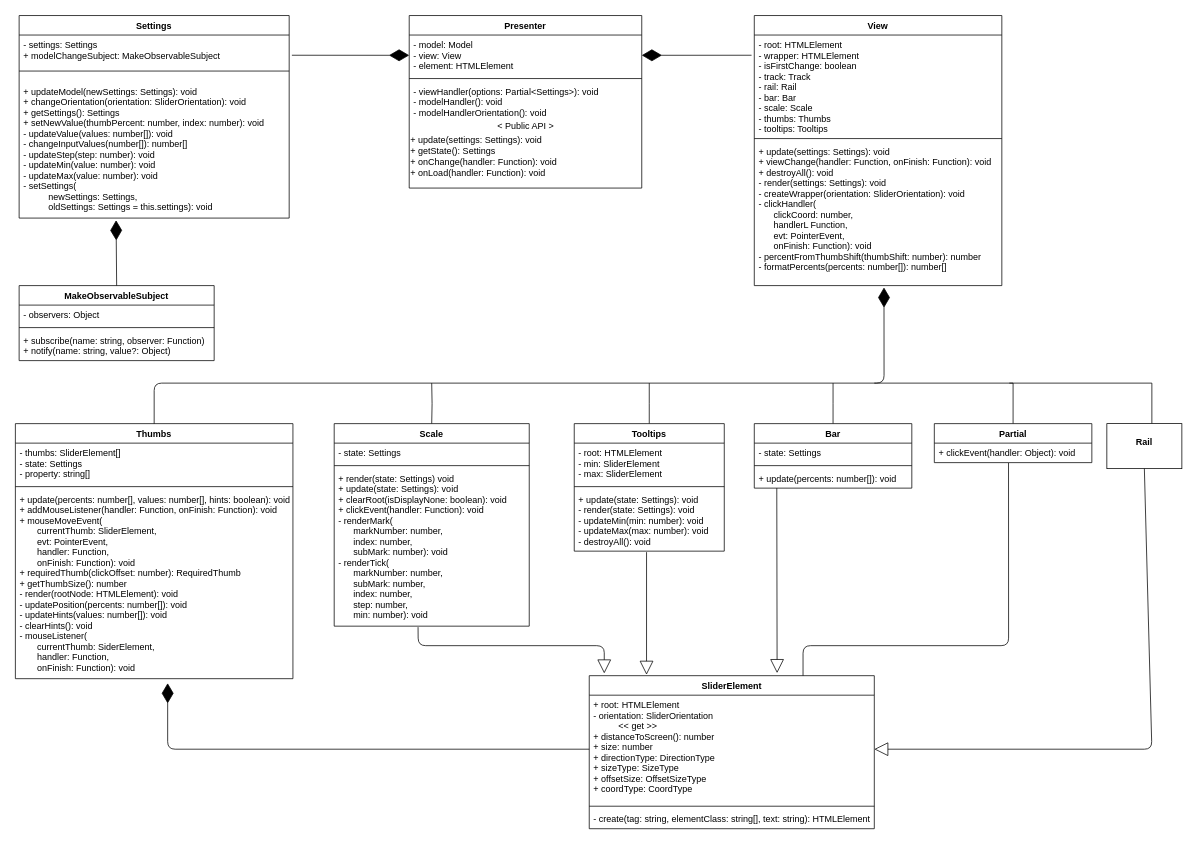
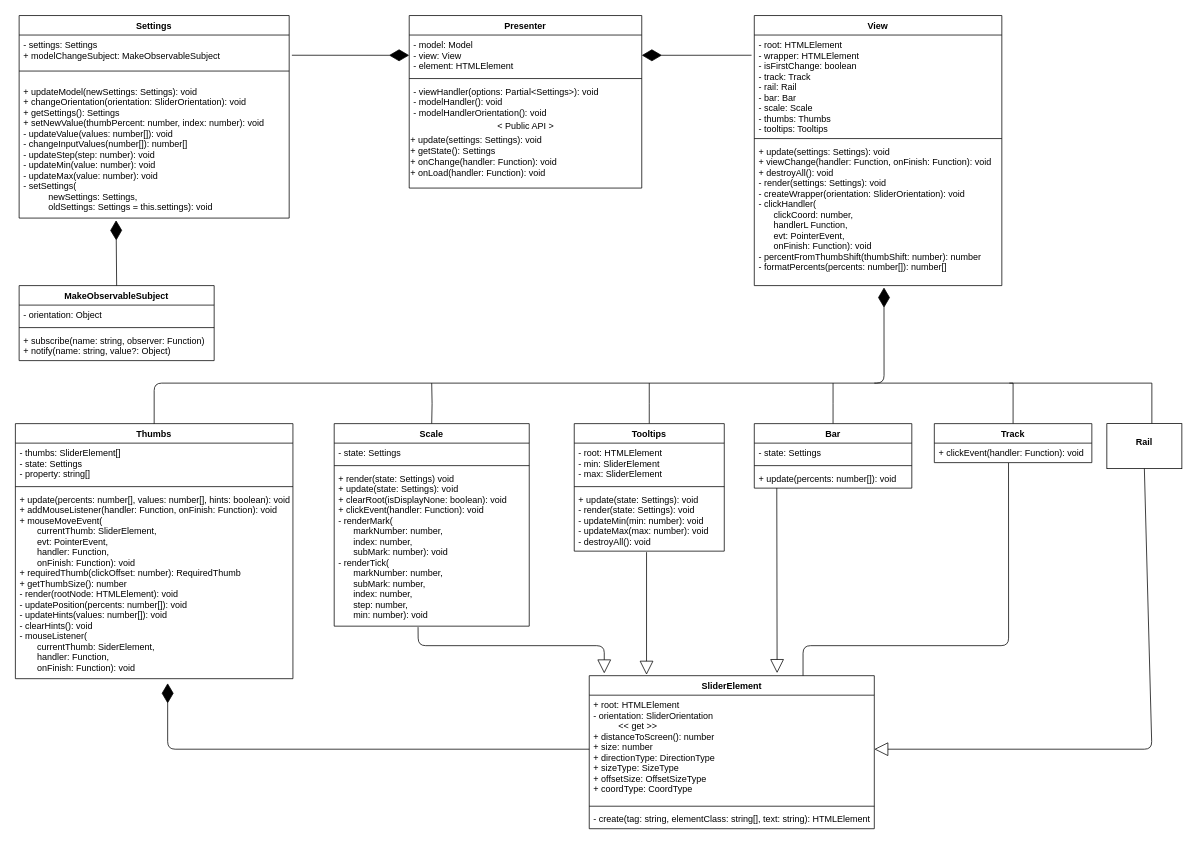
(68, 315) -> (70, 315)
(1013, 434) -> (1013, 434)
(1016, 453) -> (1020, 453)
